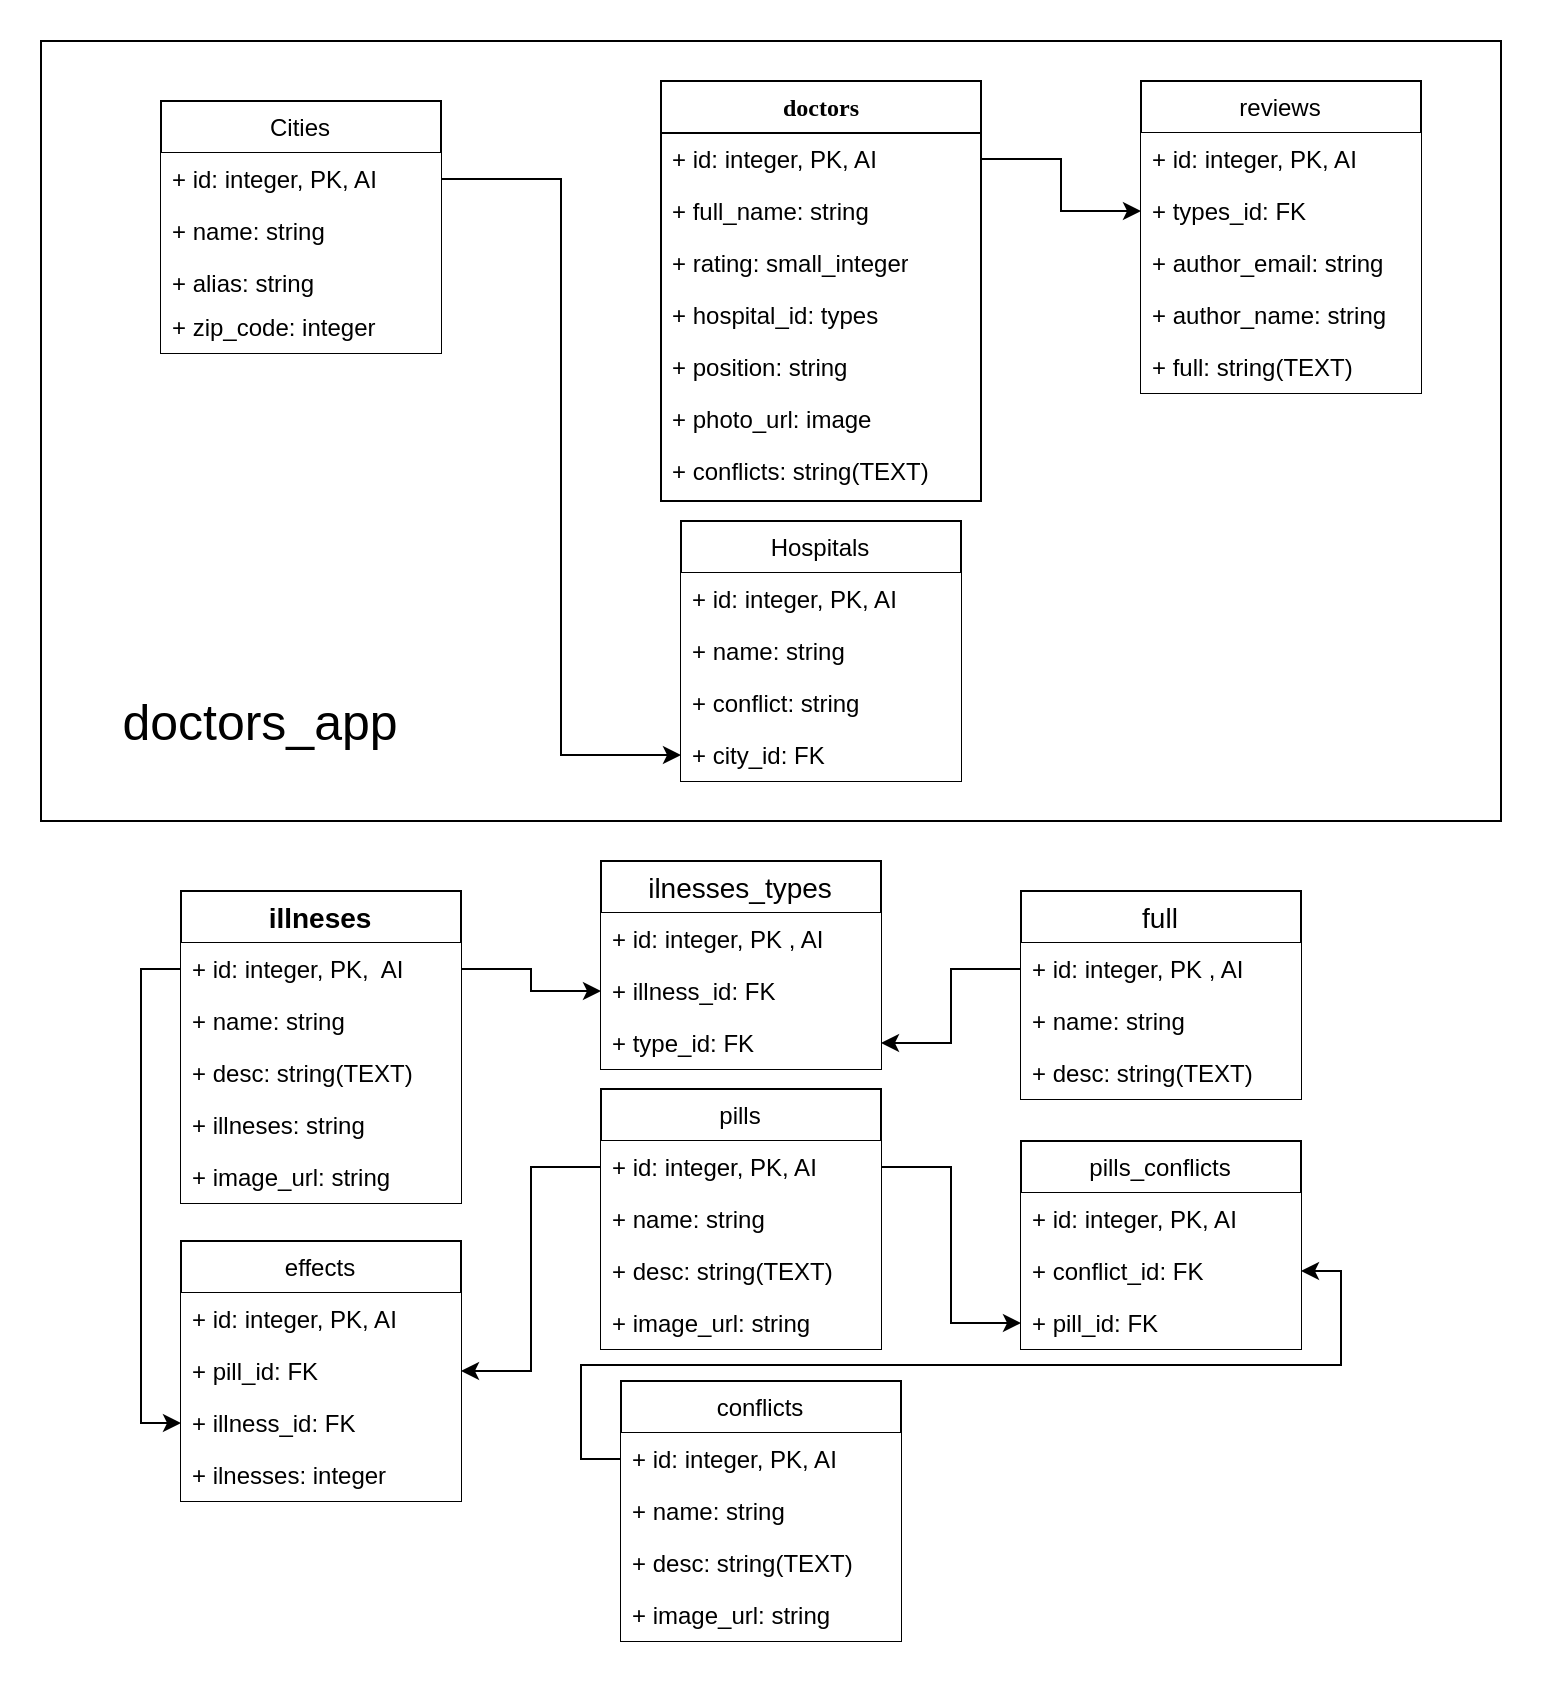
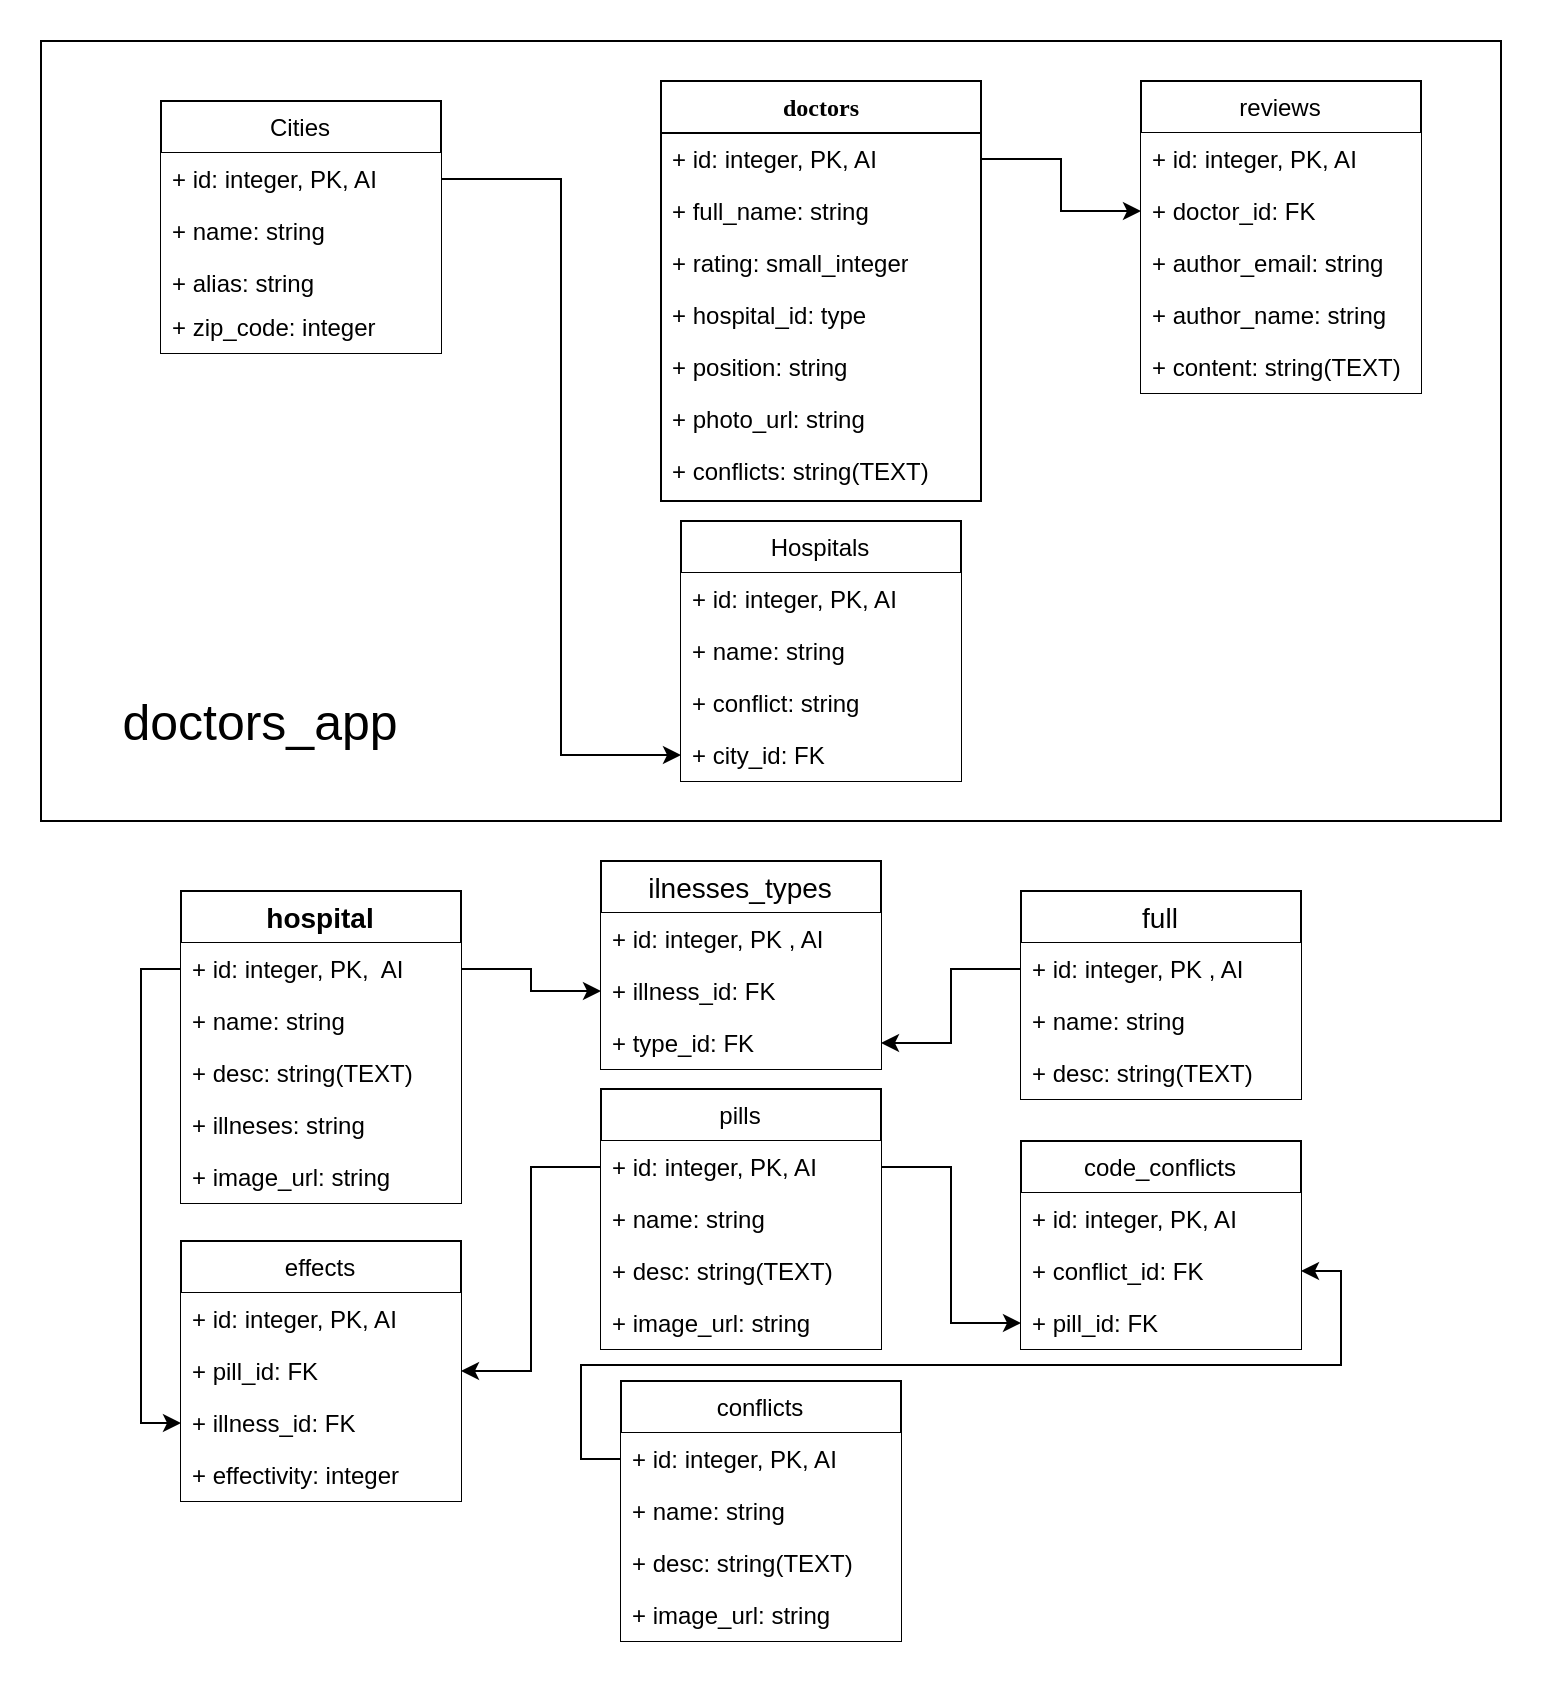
(1234, 212) -> (1240, 212)
(789, 317) -> (782, 317)
(1268, 368) -> (1294, 368)
(778, 421) -> (785, 421)
(320, 919) -> (320, 919)
(1160, 1168) -> (1160, 1168)
(301, 1476) -> (321, 1476)
